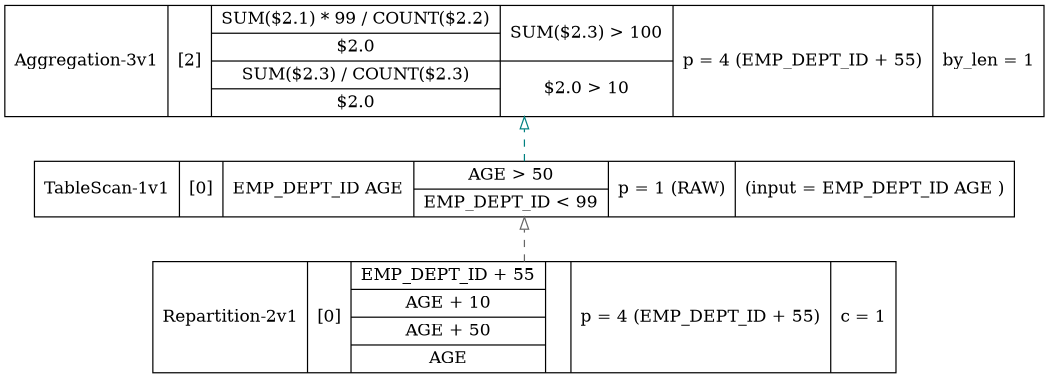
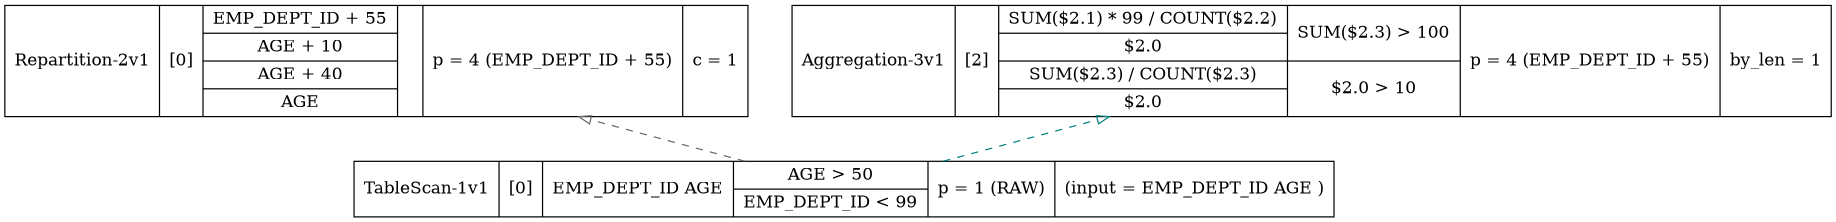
(524, 246) -> (668, 141)
(448, 330) -> (300, 74)
